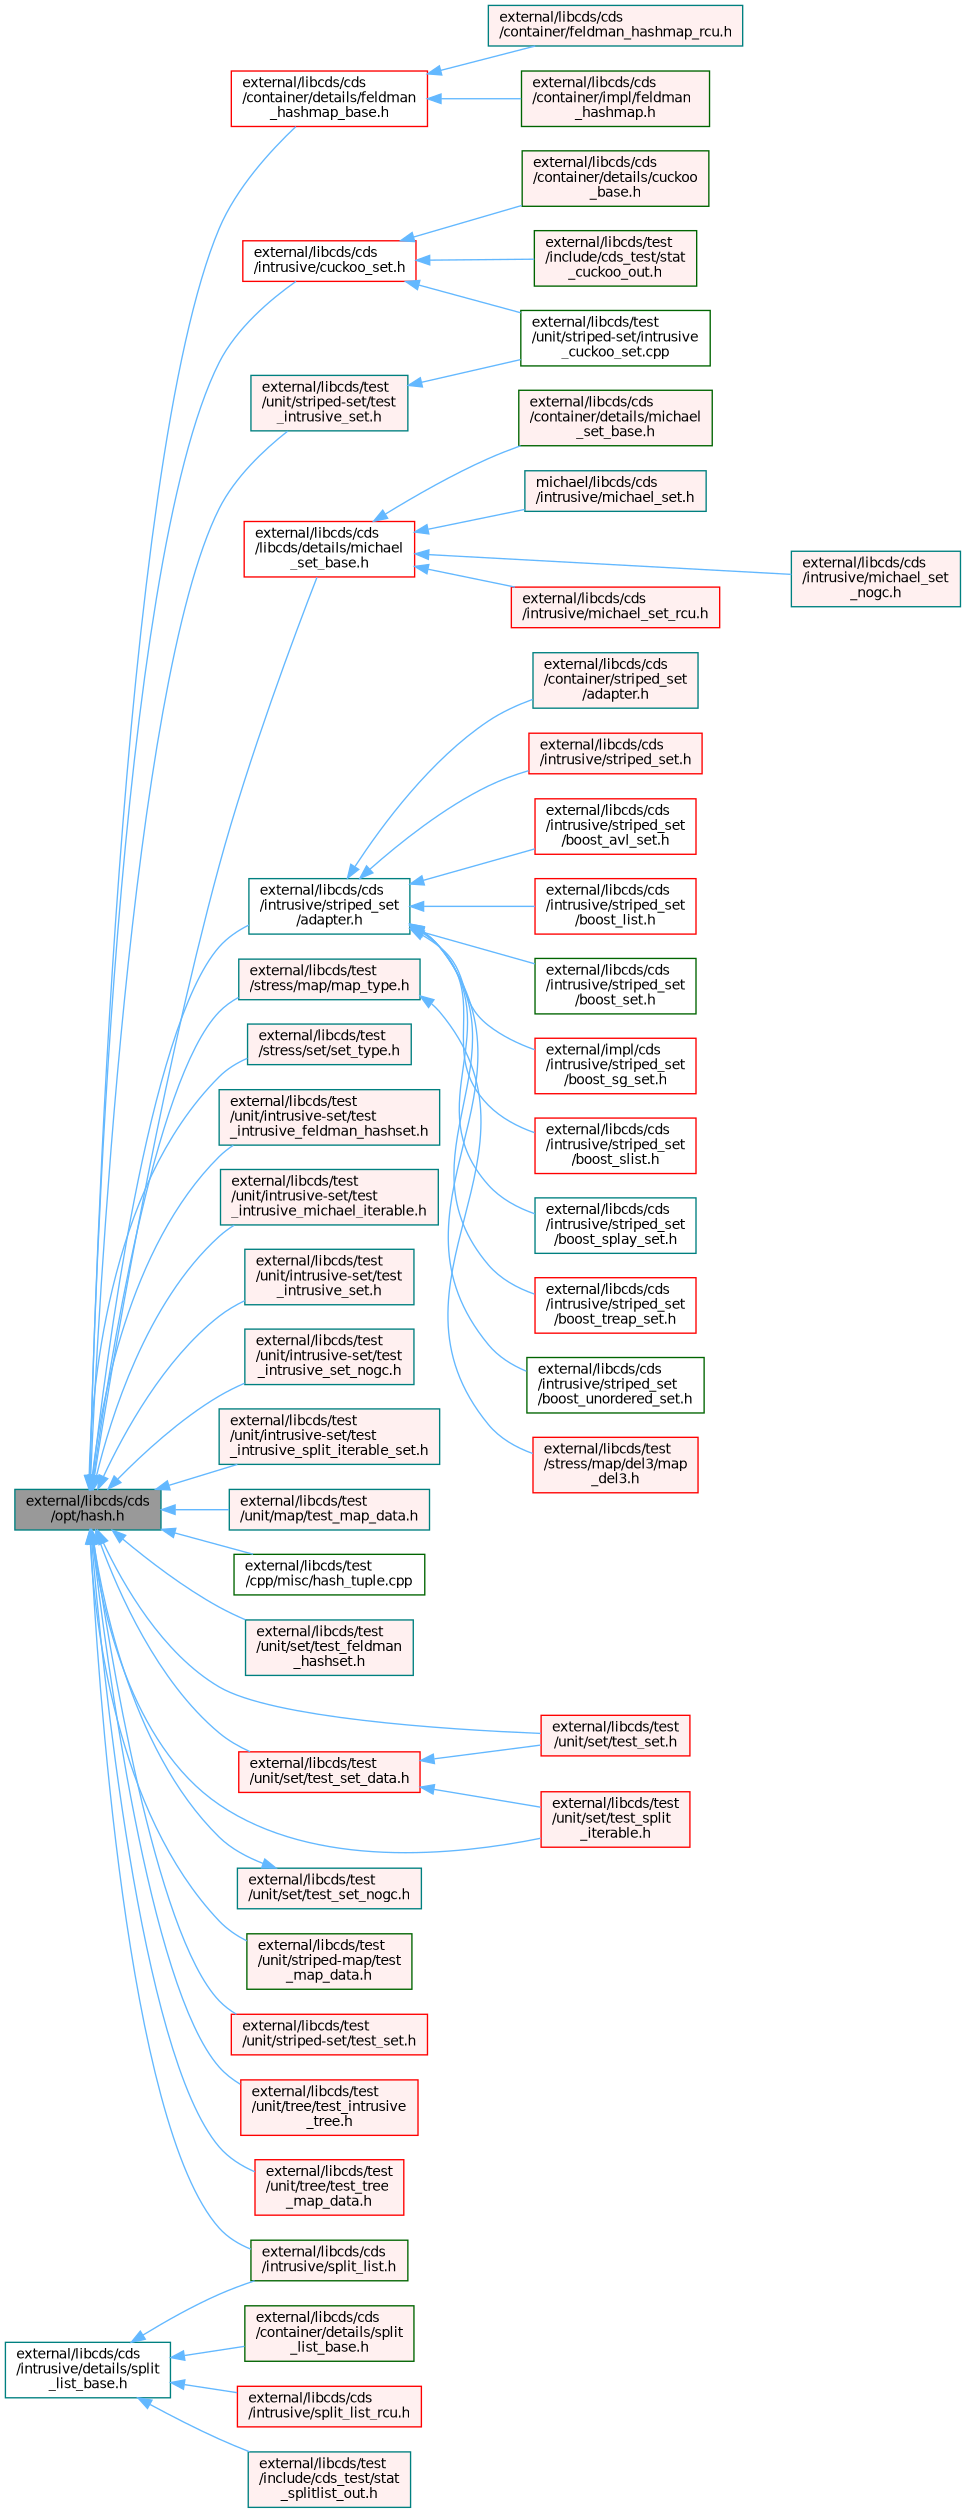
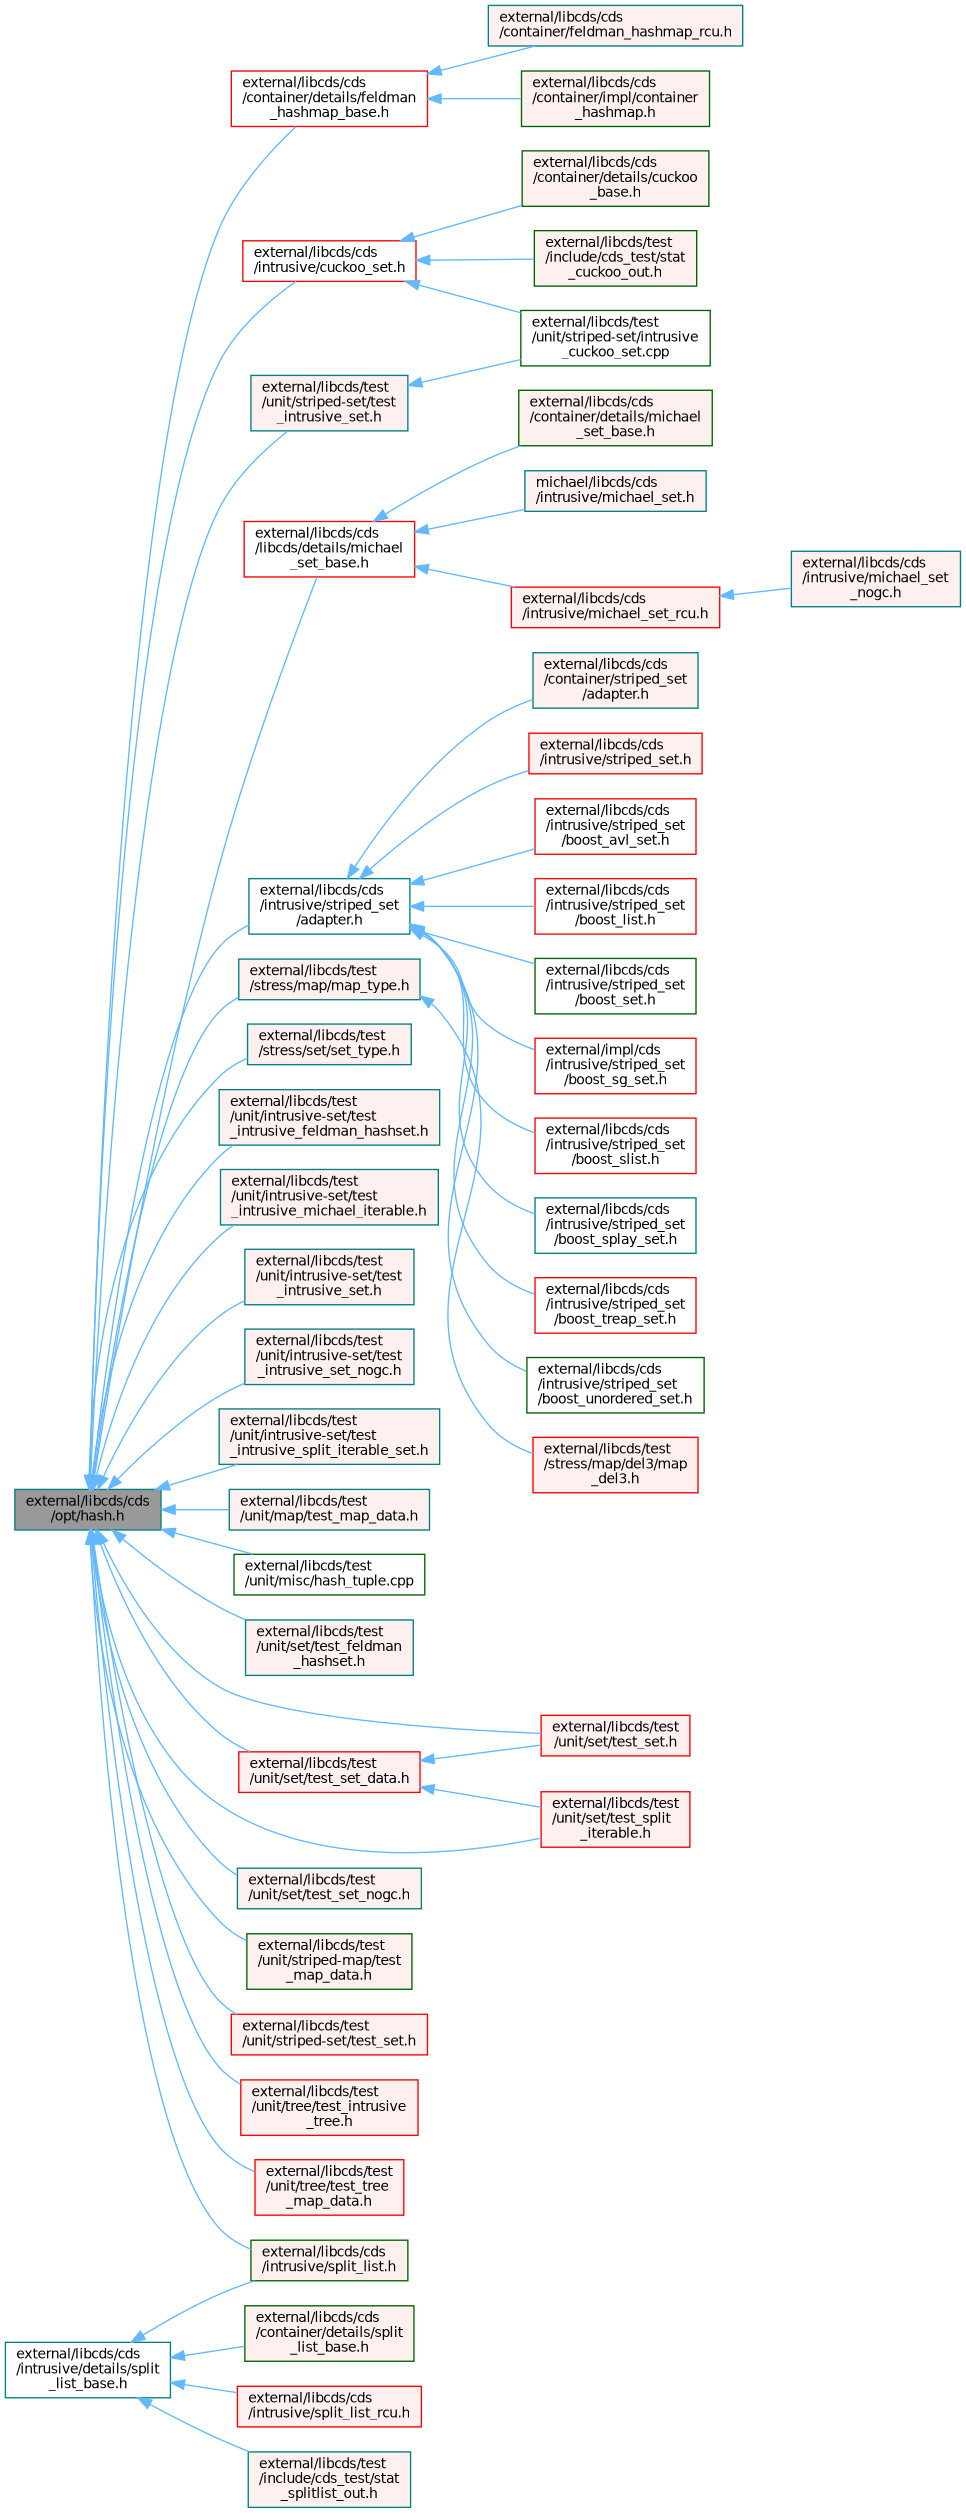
(616, 99) -> (616, 99)
(610, 565) -> (762, 591)
(329, 1575) -> (329, 1575)
(163, 1761) -> (135, 1723)
